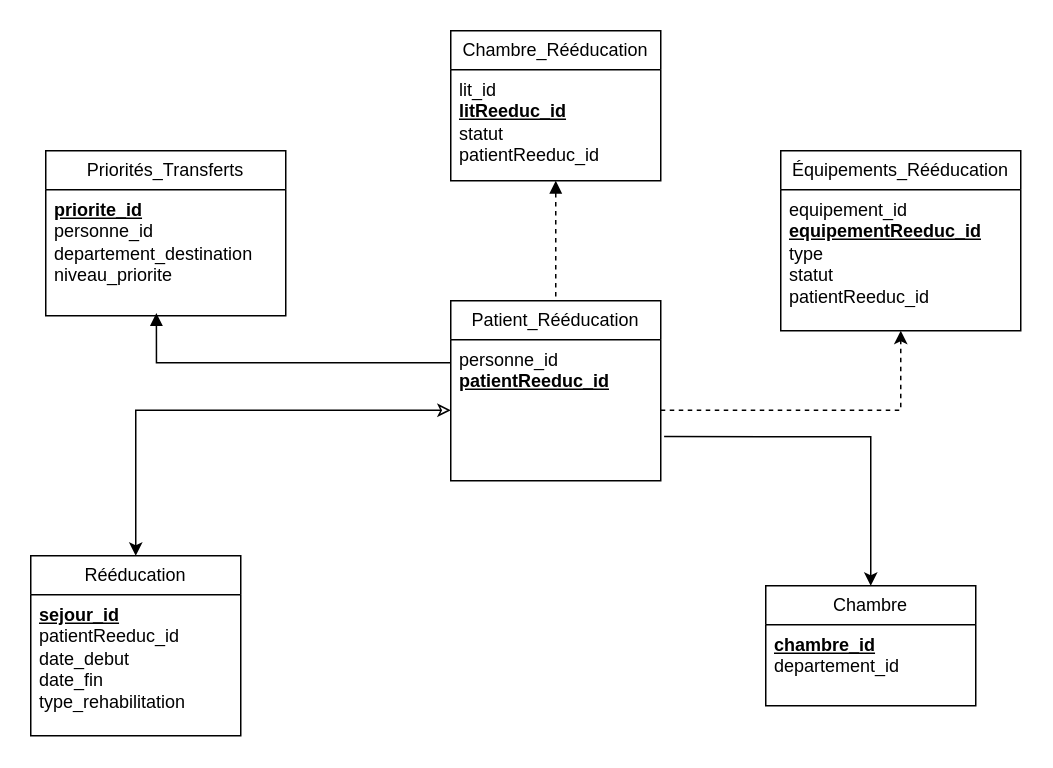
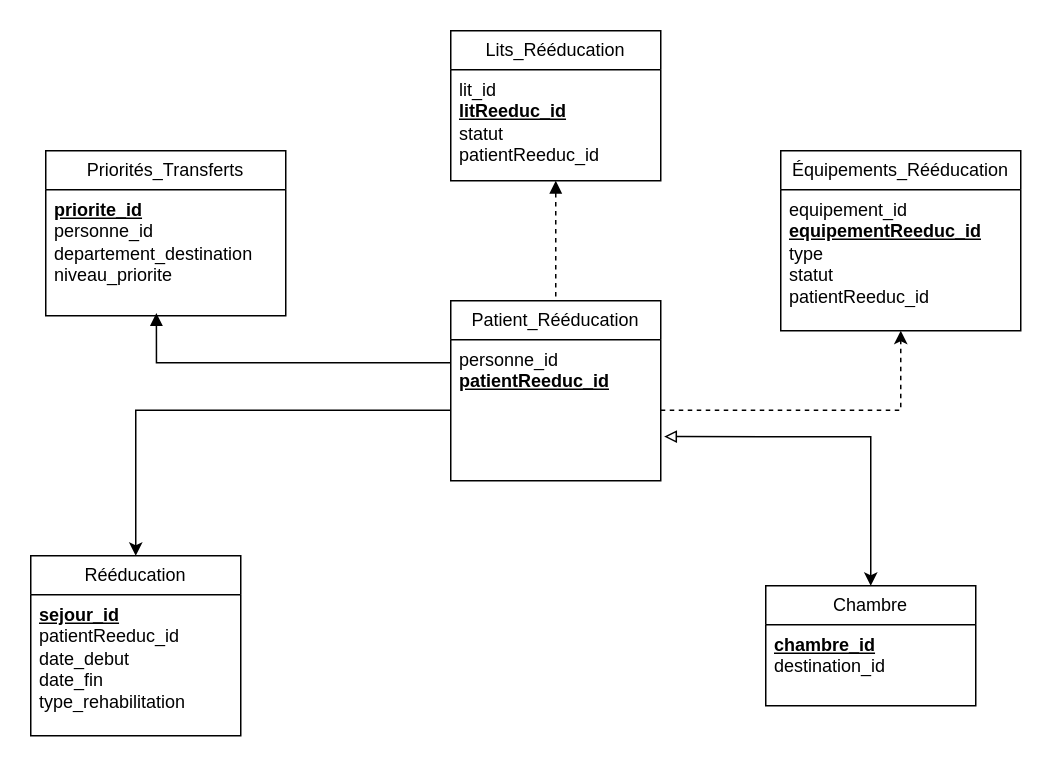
(556, 50) -> (556, 50)
(439, 410) -> (443, 410)
(671, 437) -> (677, 437)
(843, 657) -> (838, 657)
